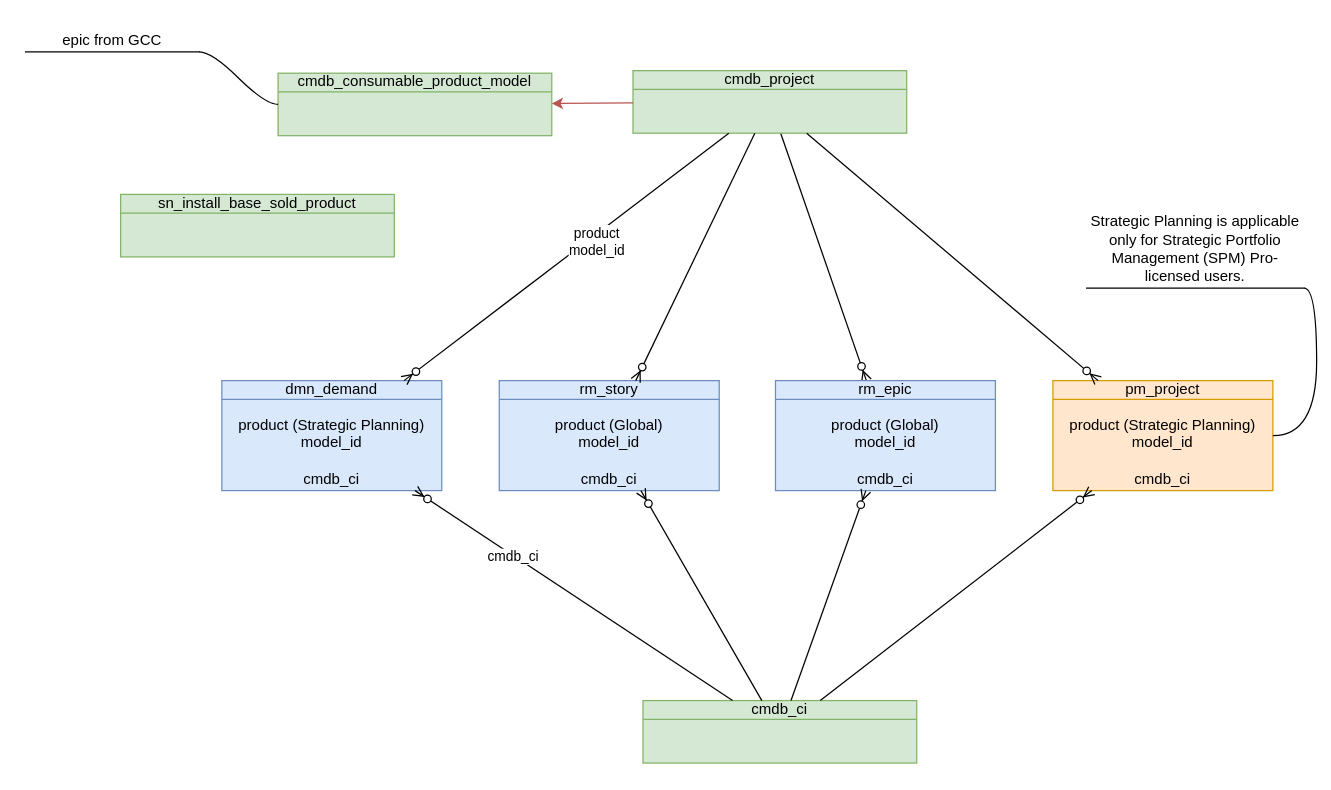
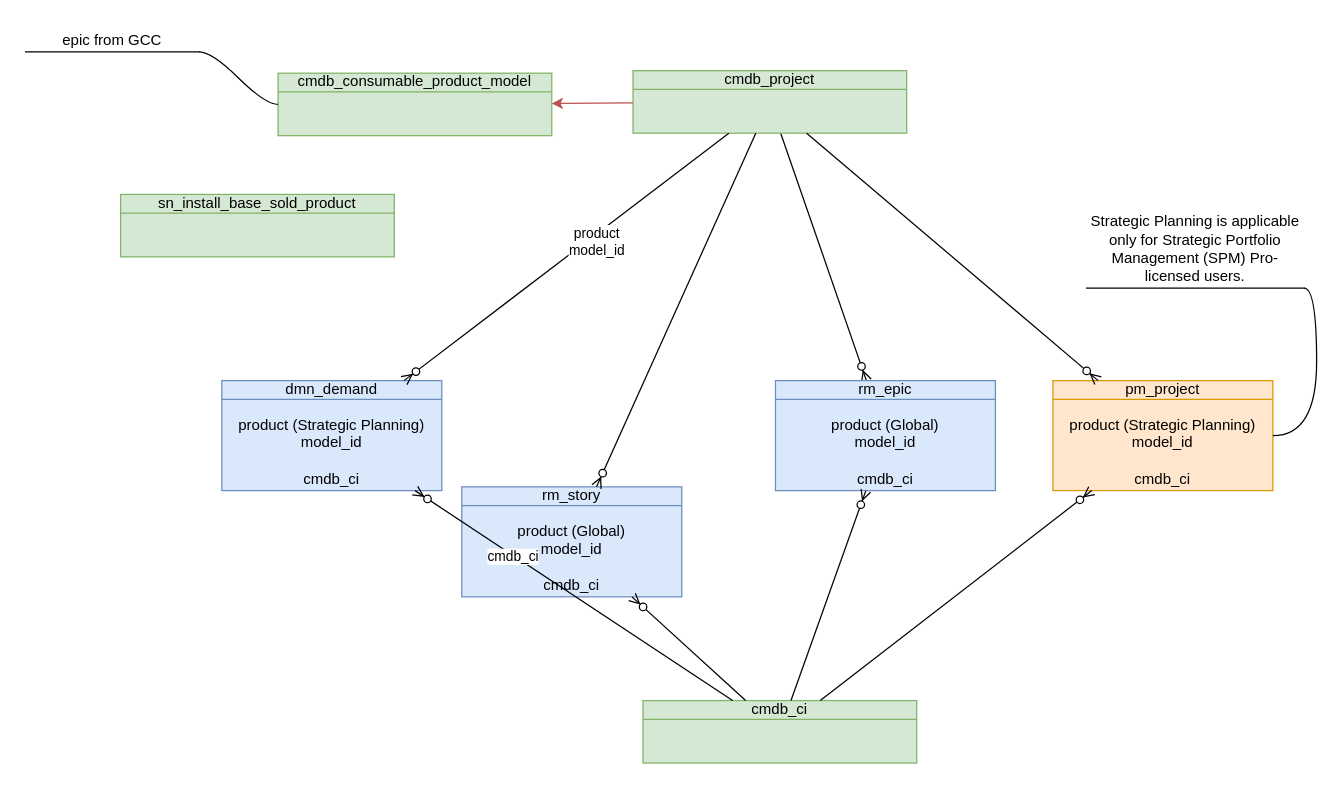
(609, 436) -> (572, 542)
